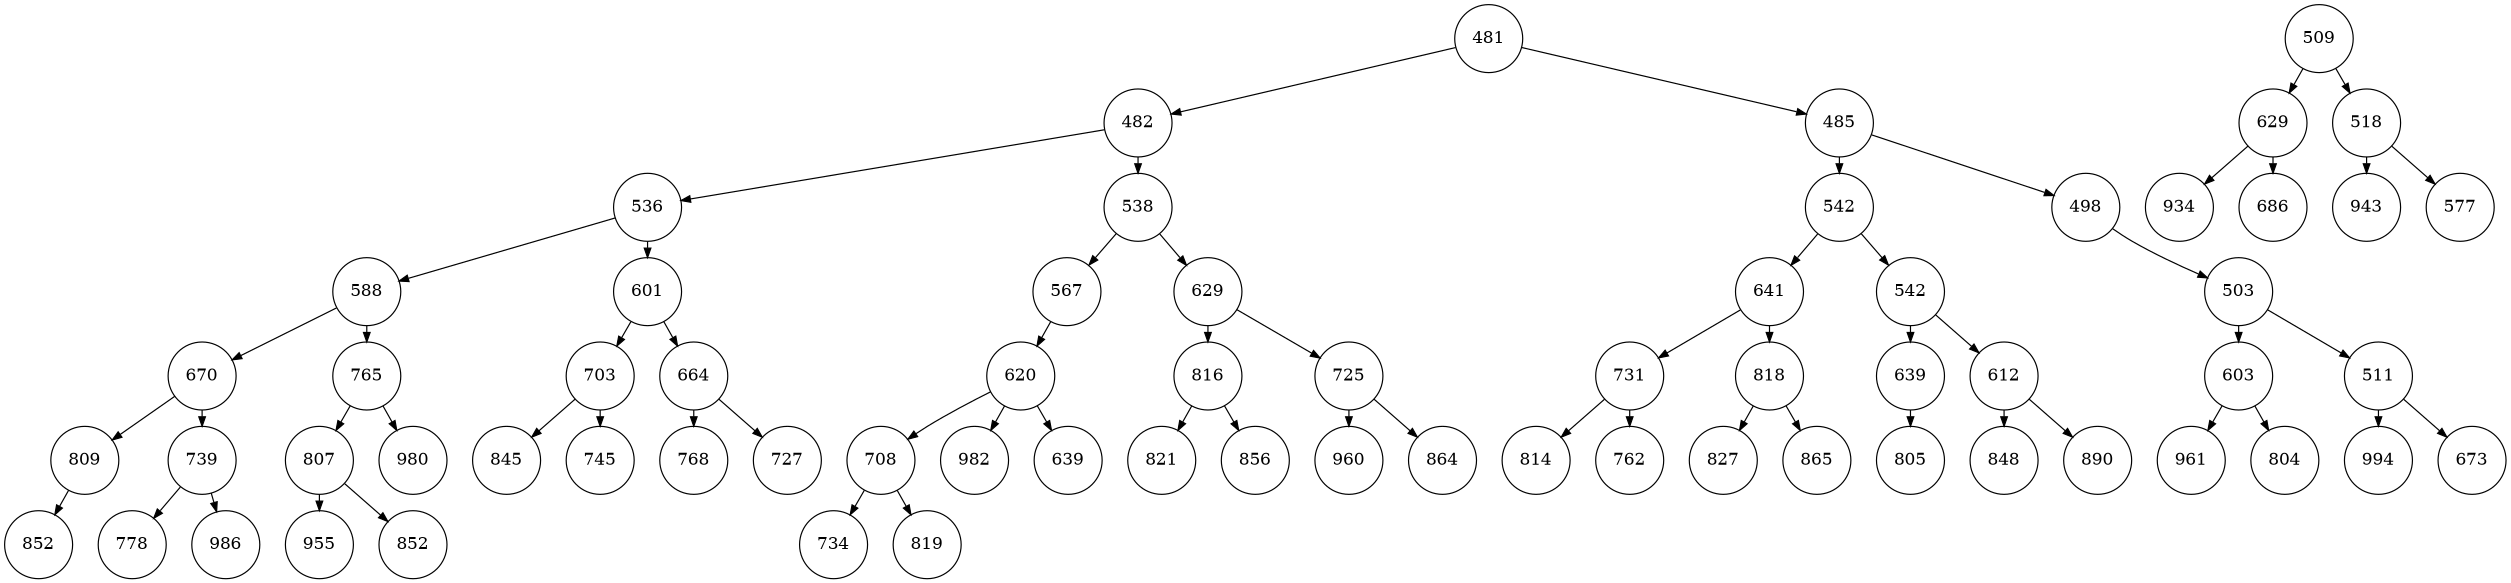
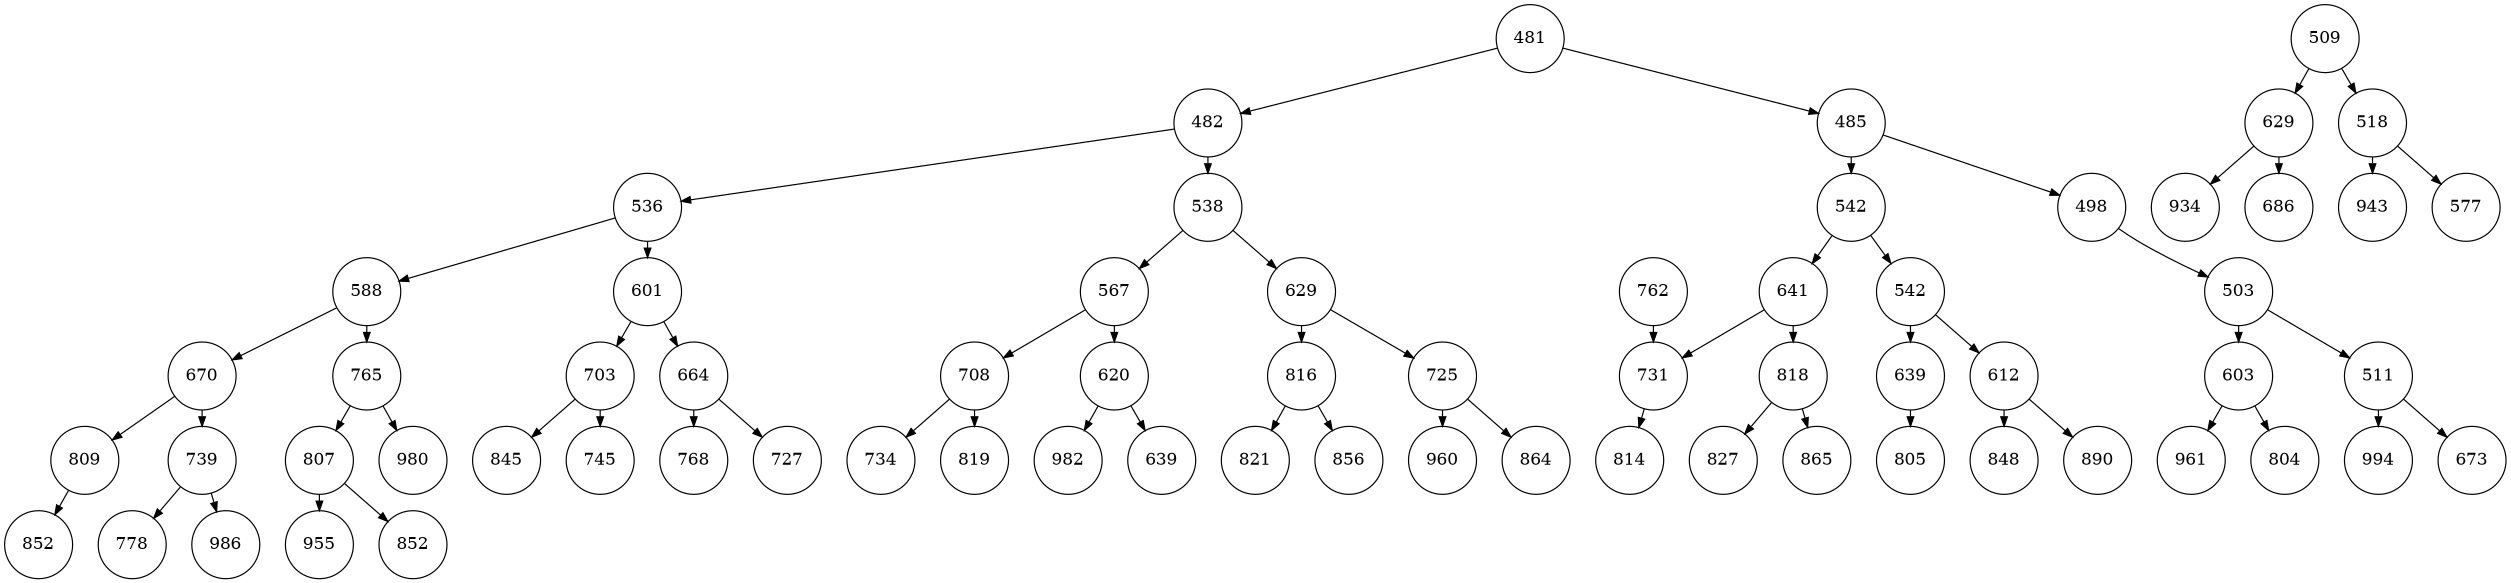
(953, 412) -> (1049, 331)
(1630, 413) -> (1653, 329)
